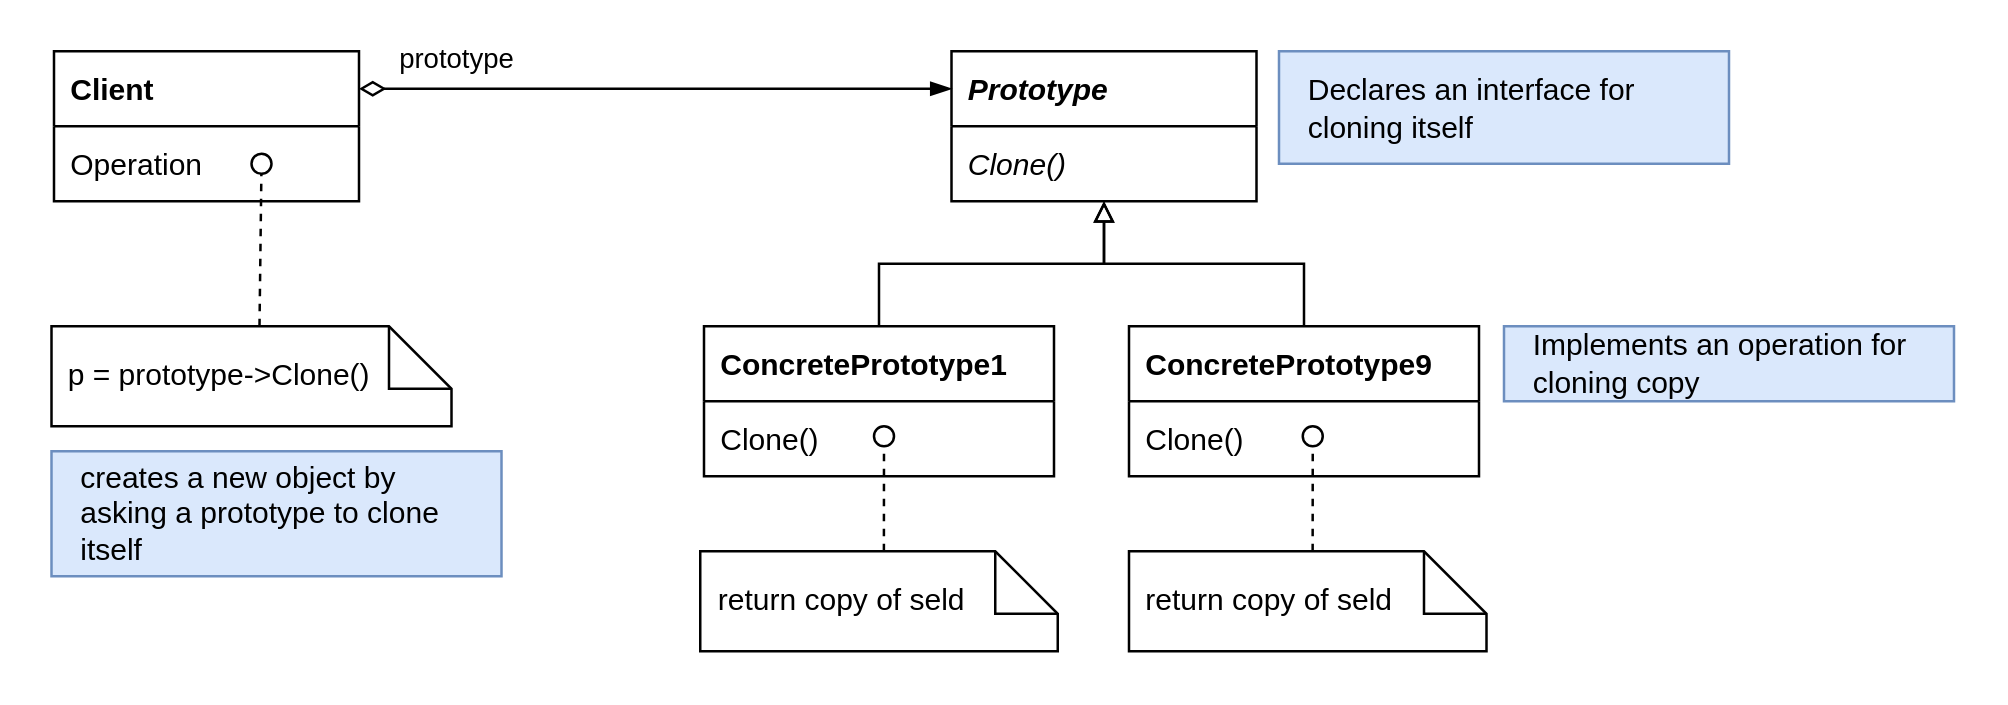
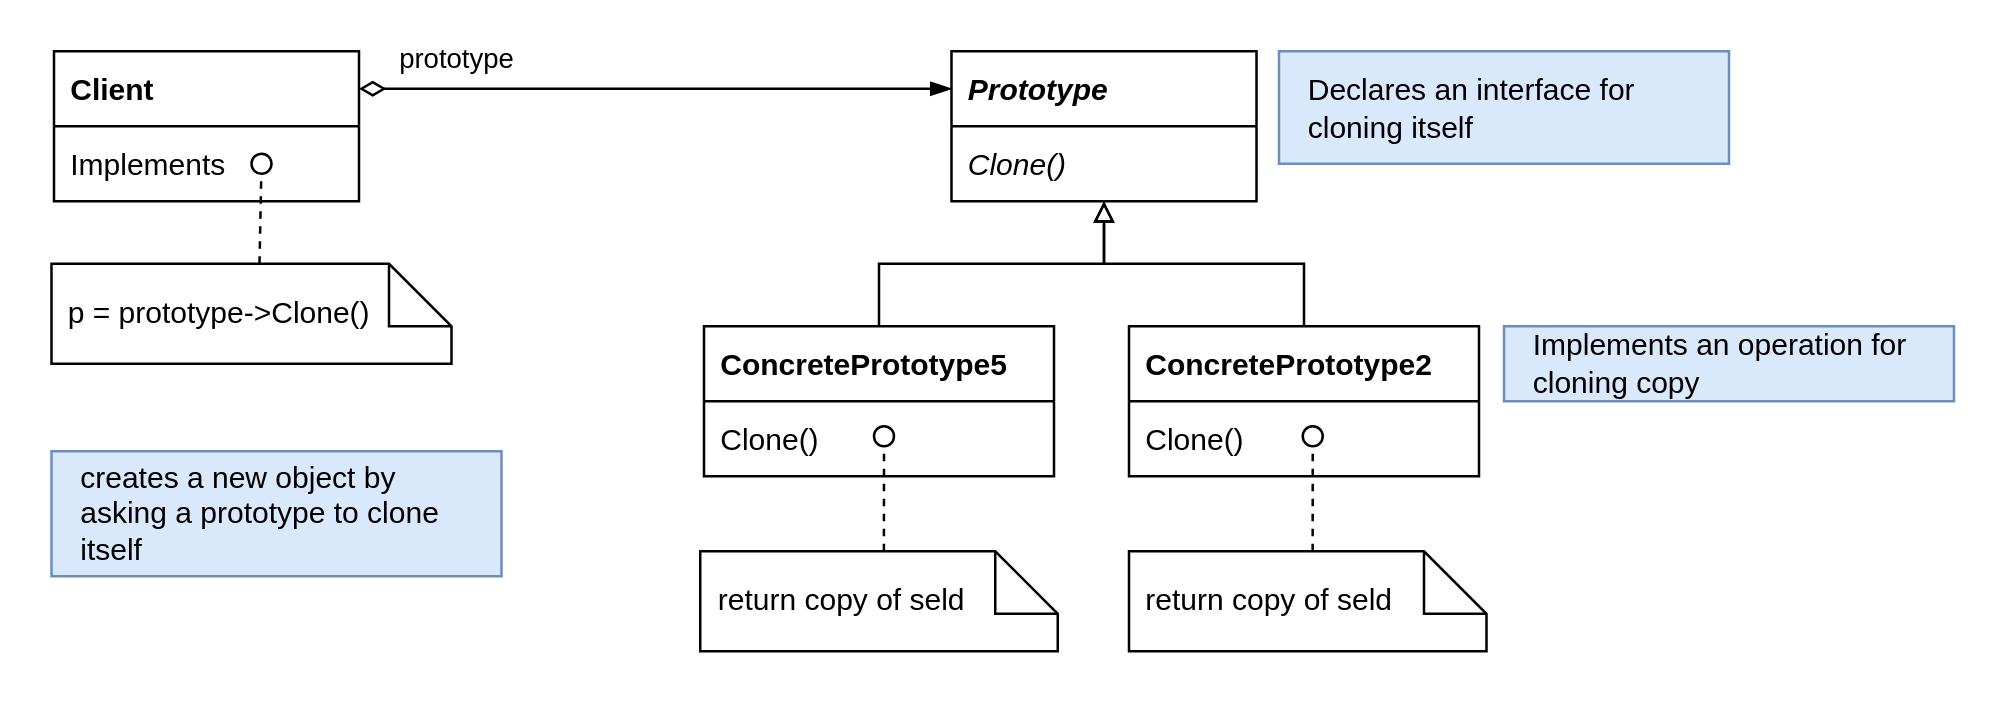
(142, 165) -> (150, 165)
(871, 365) -> (871, 365)
(1296, 365) -> (1296, 365)
(251, 376) -> (251, 314)
